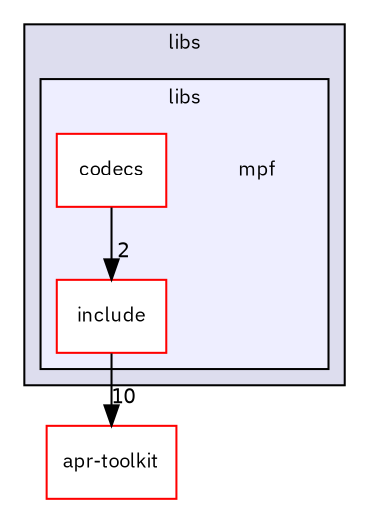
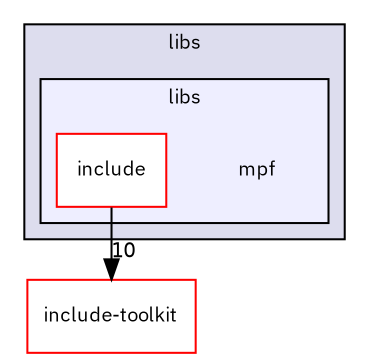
(112, 170) -> none
(112, 462) -> (112, 316)
